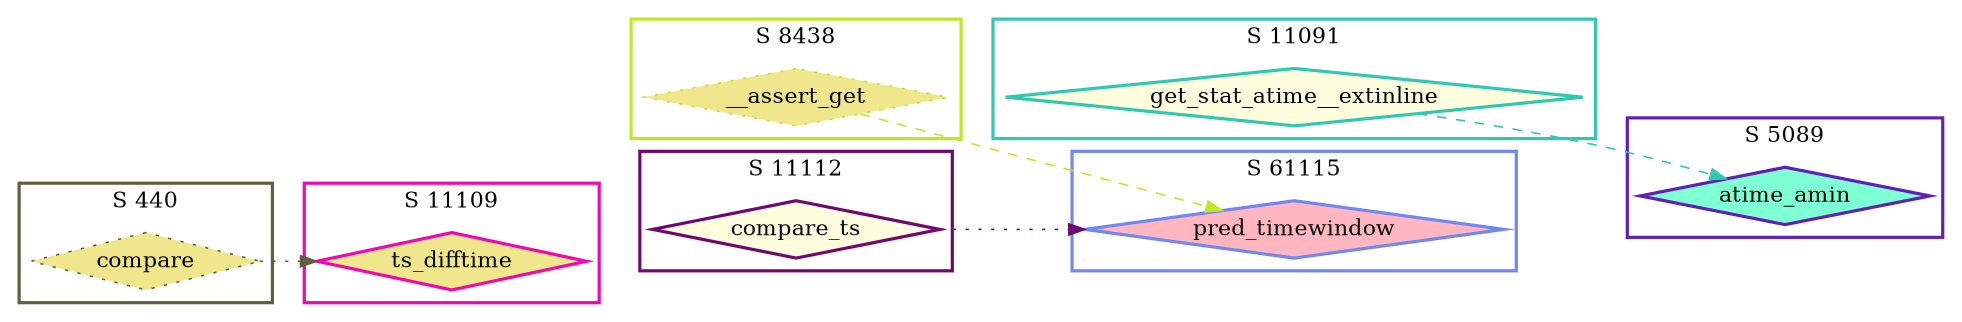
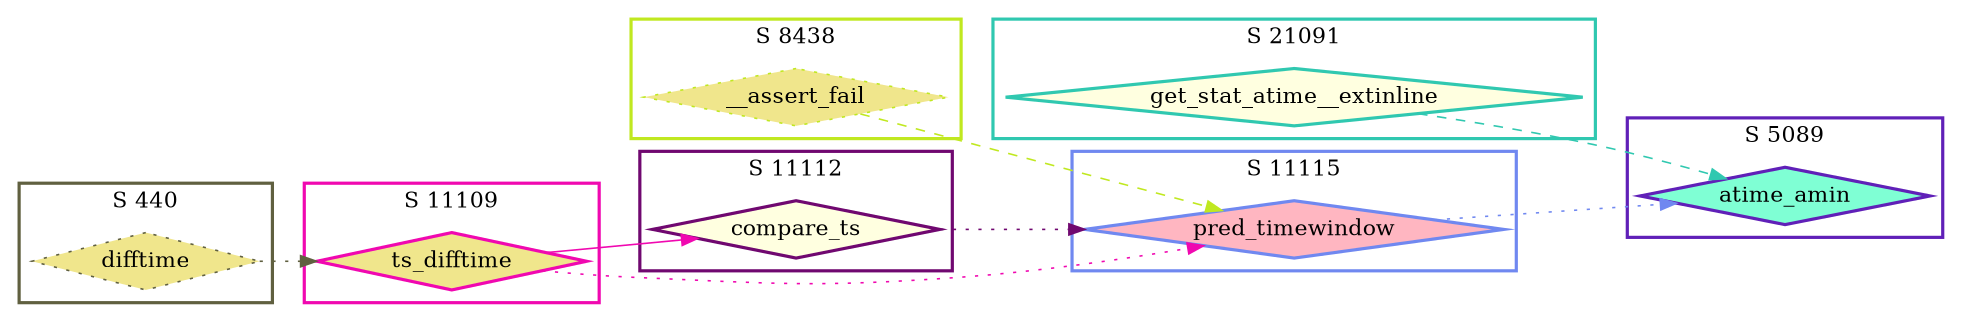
(1294, 37) -> (1294, 37)
(796, 97) -> (796, 97)
(1294, 170) -> (1294, 170)
none -> (1547, 212)
none -> (614, 246)
(146, 261) -> (146, 261)
none -> (866, 283)
